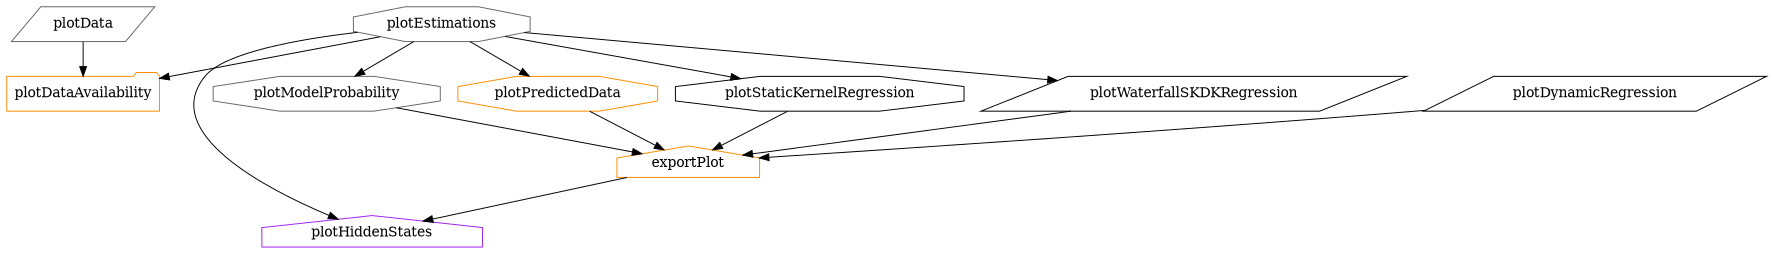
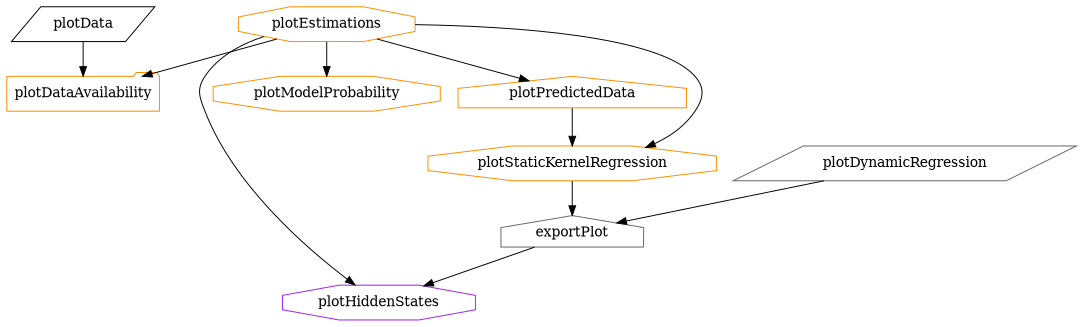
(83, 24) -> (83, 24)
(442, 24) -> (327, 24)
(327, 94) -> (327, 94)
(558, 94) -> (572, 94)
(820, 94) -> (572, 163)
(1194, 94) -> none
(1595, 94) -> (905, 163)
(622, 128) -> (572, 122)
(514, 130) -> none
(688, 163) -> (572, 233)
(372, 233) -> (379, 303)
